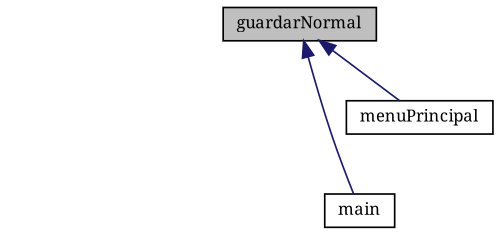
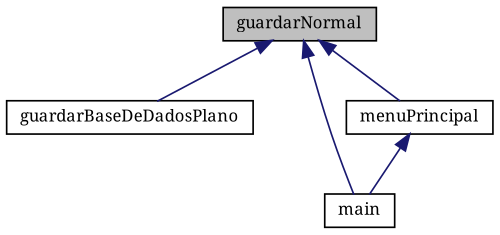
none -> (130, 117)
none -> (385, 171)
